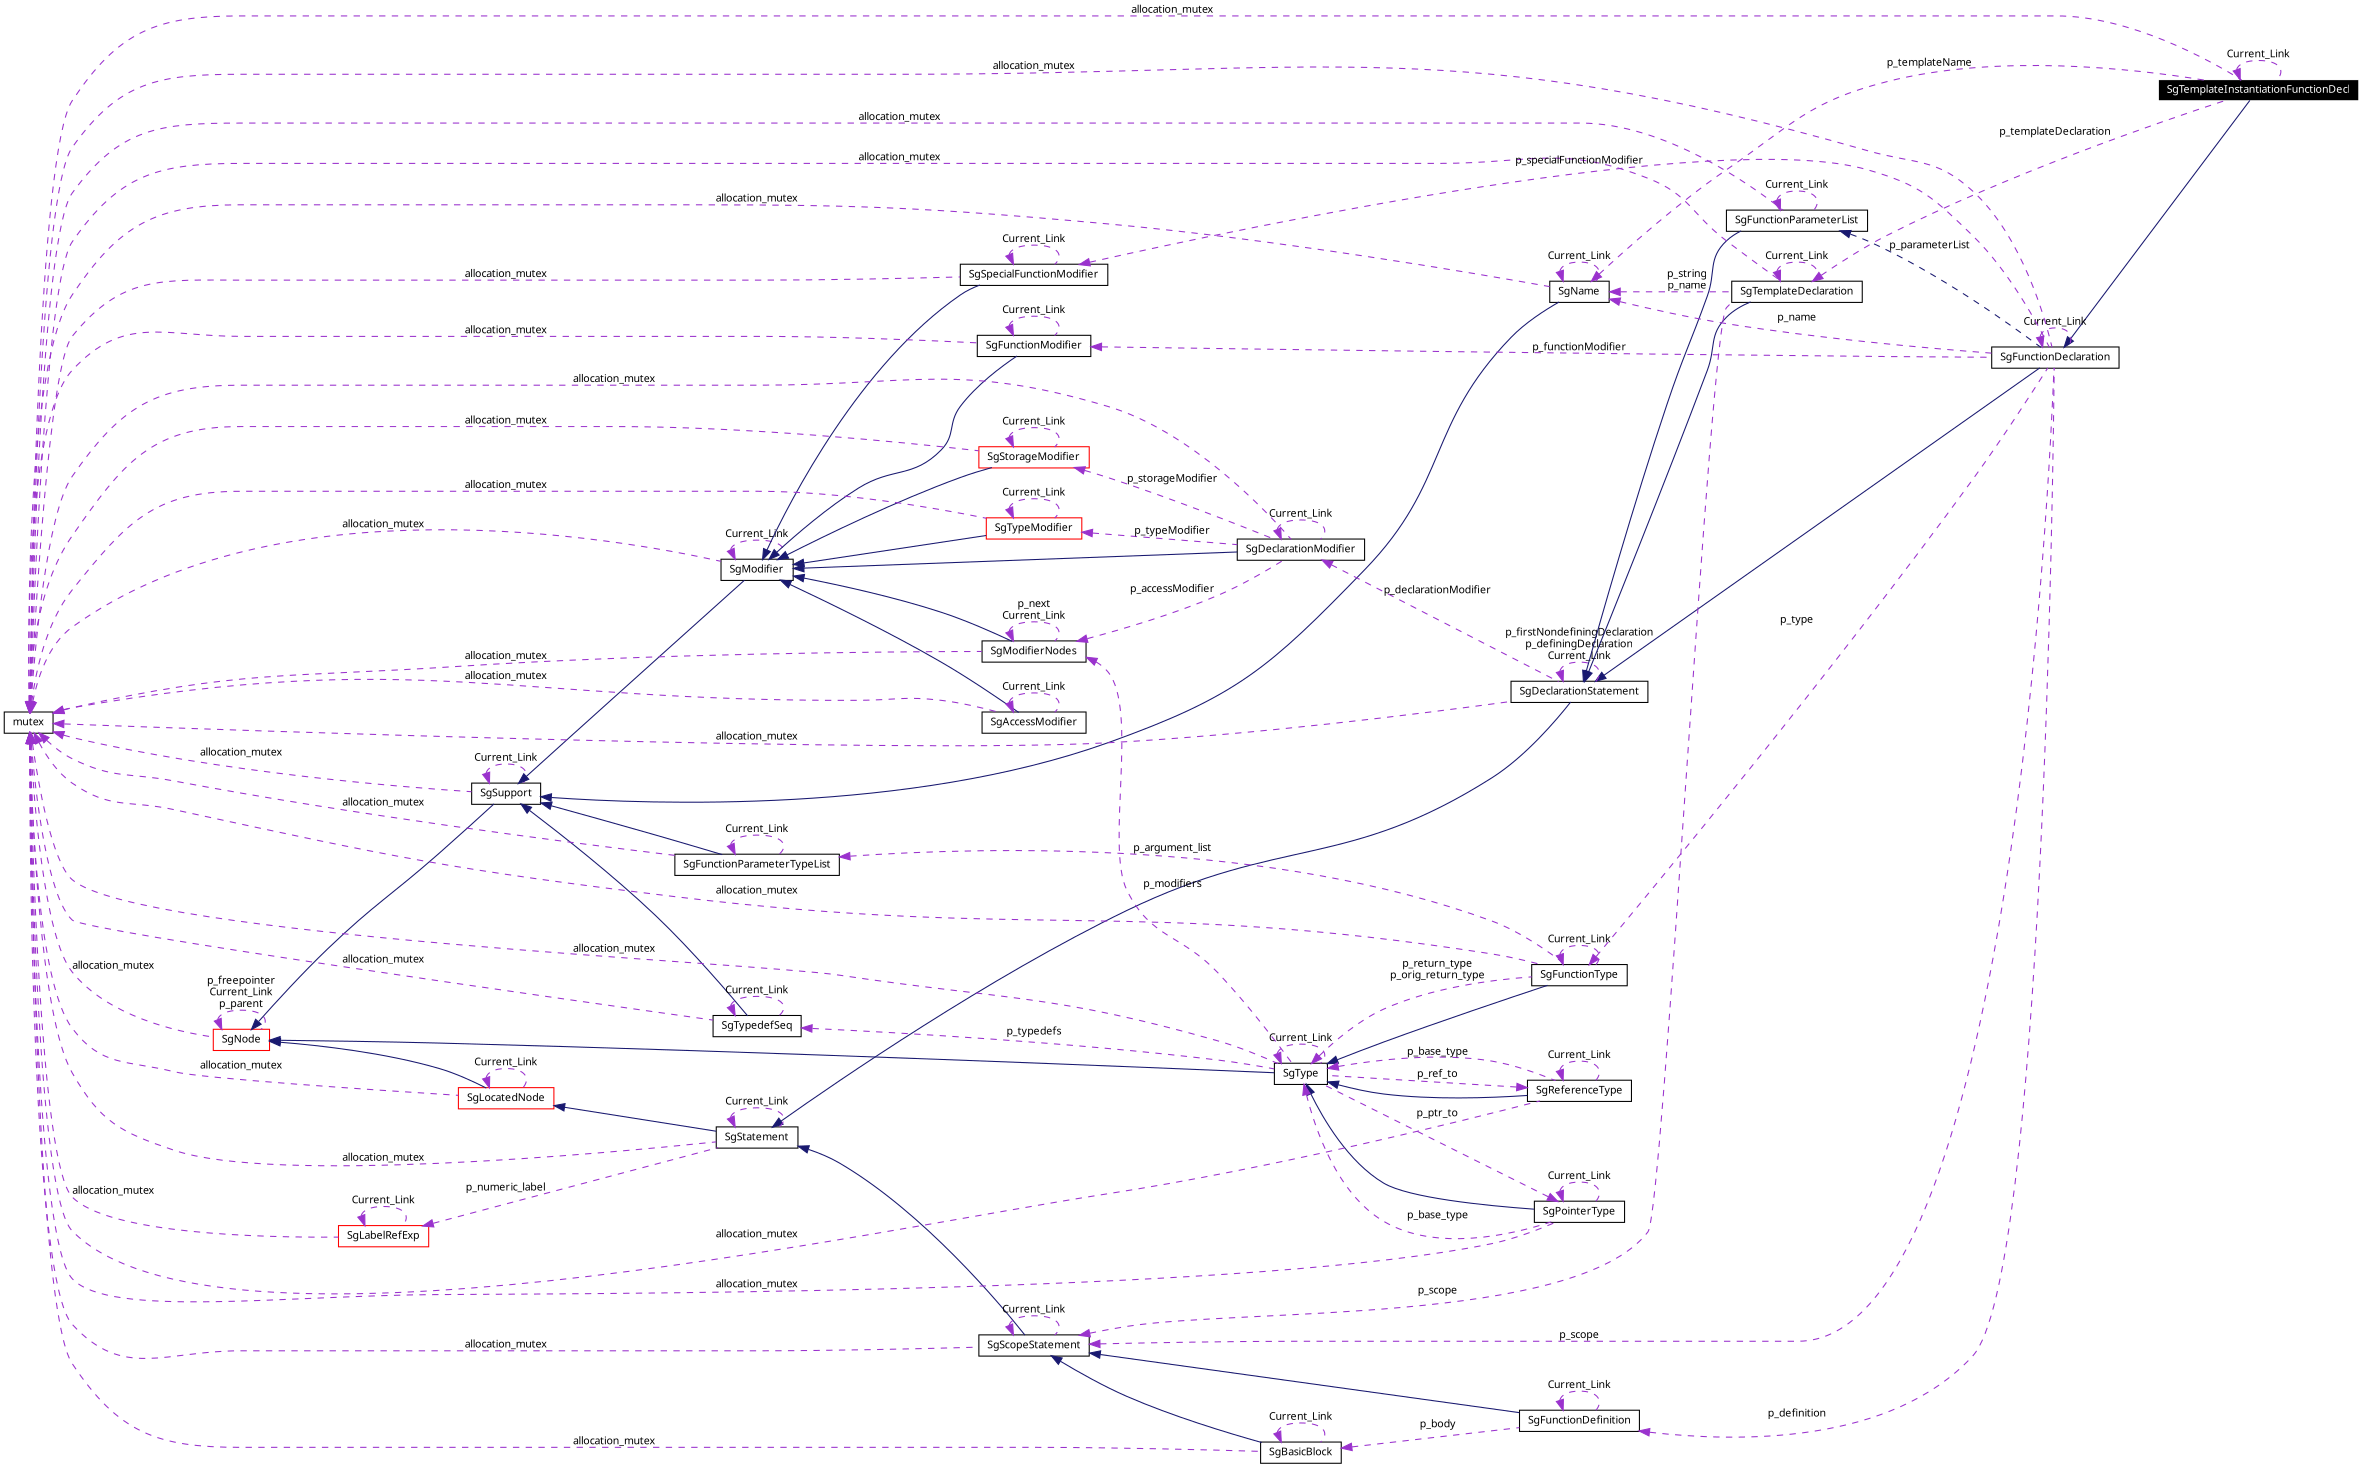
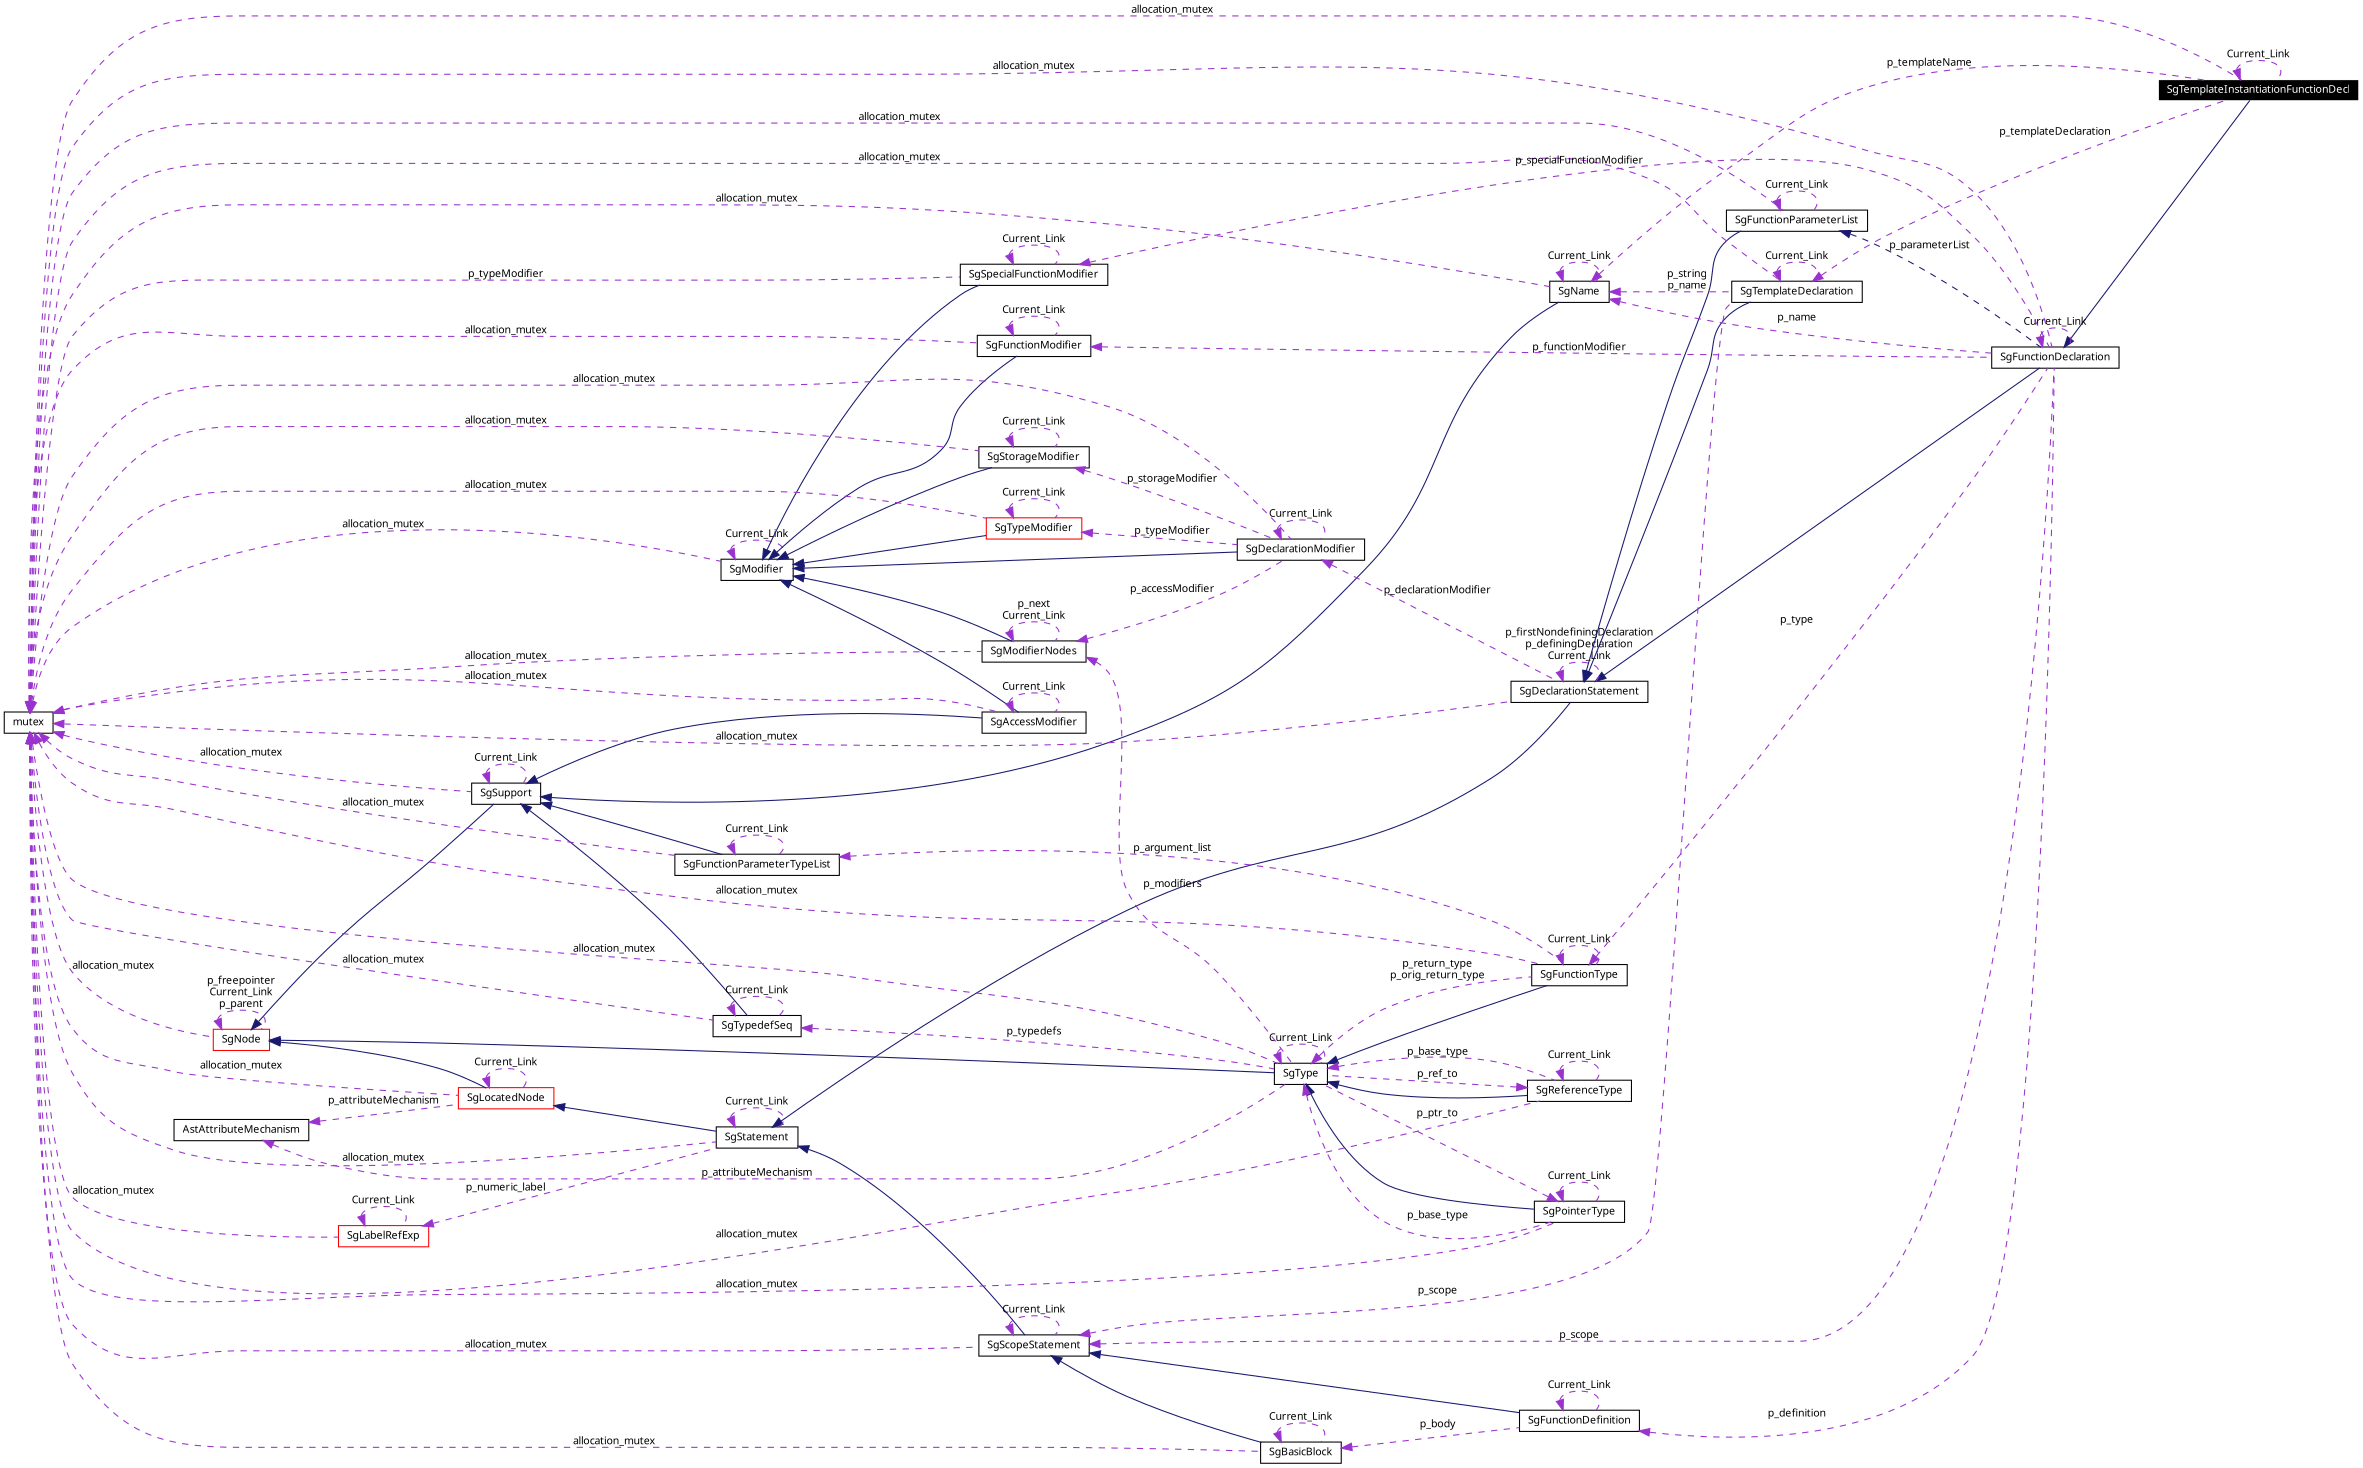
(506, 274) -> (506, 274)
(1034, 457) -> (1034, 457)
(635, 678) -> (754, 718)
none -> (241, 1130)
